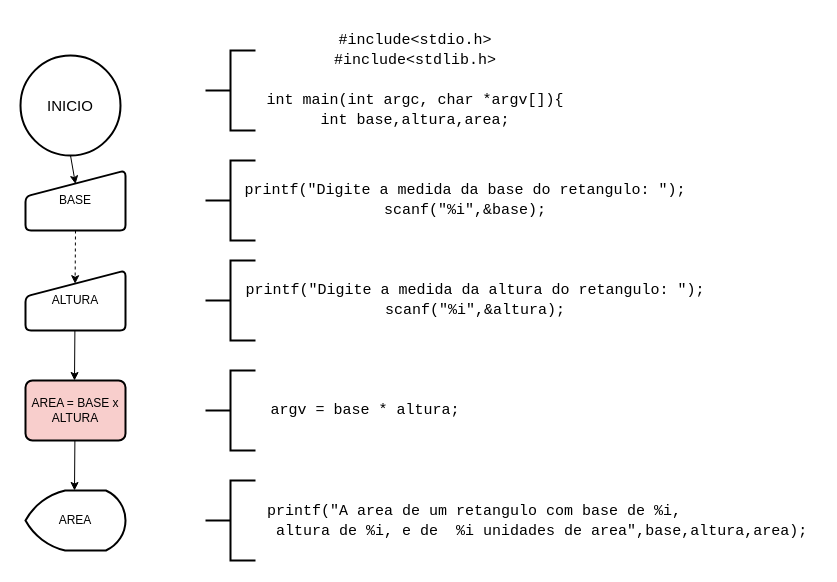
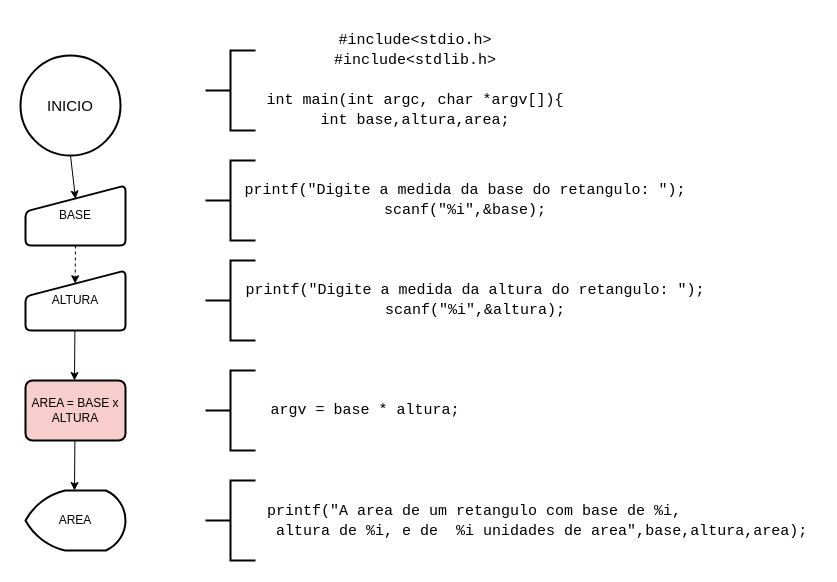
(76, 201) -> (76, 216)
